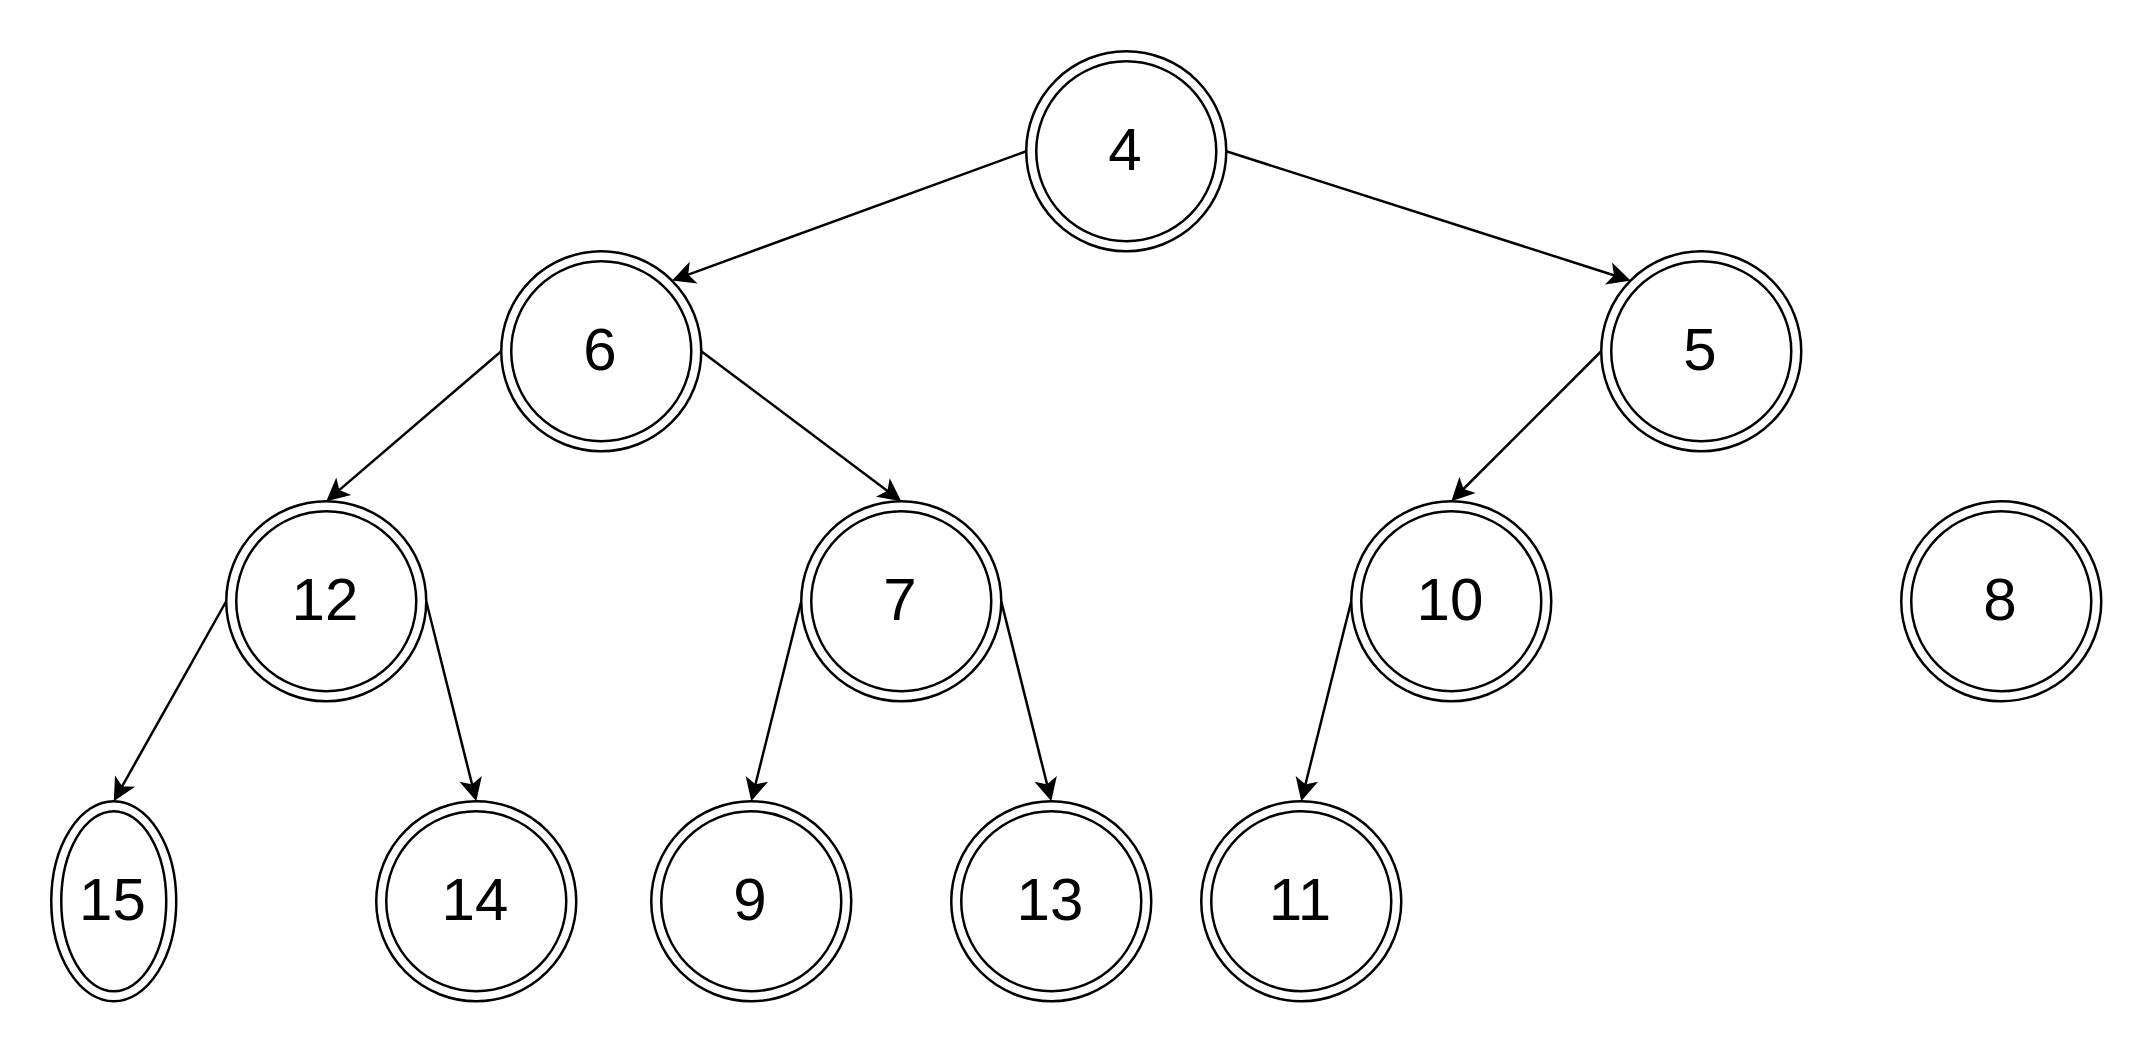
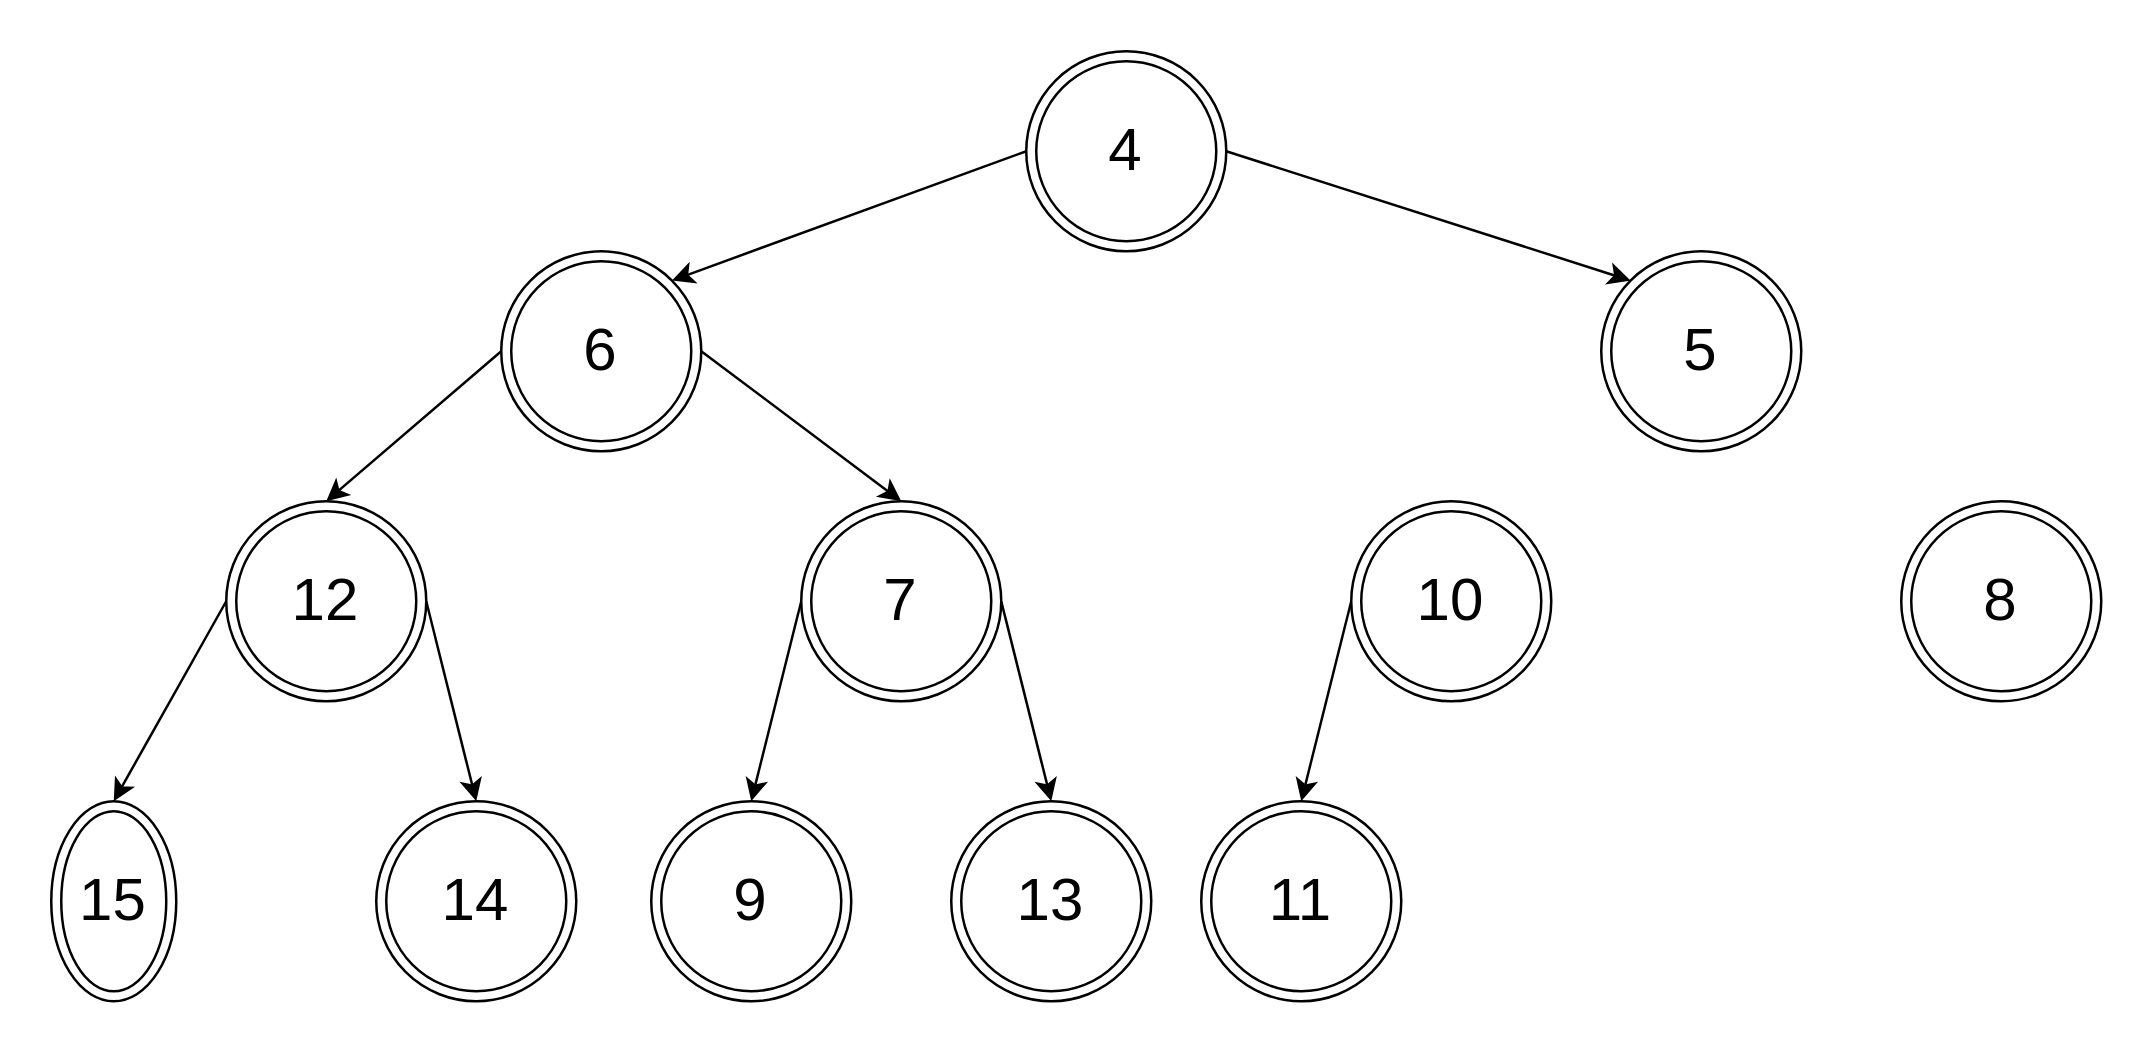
(1532, 421) -> none
